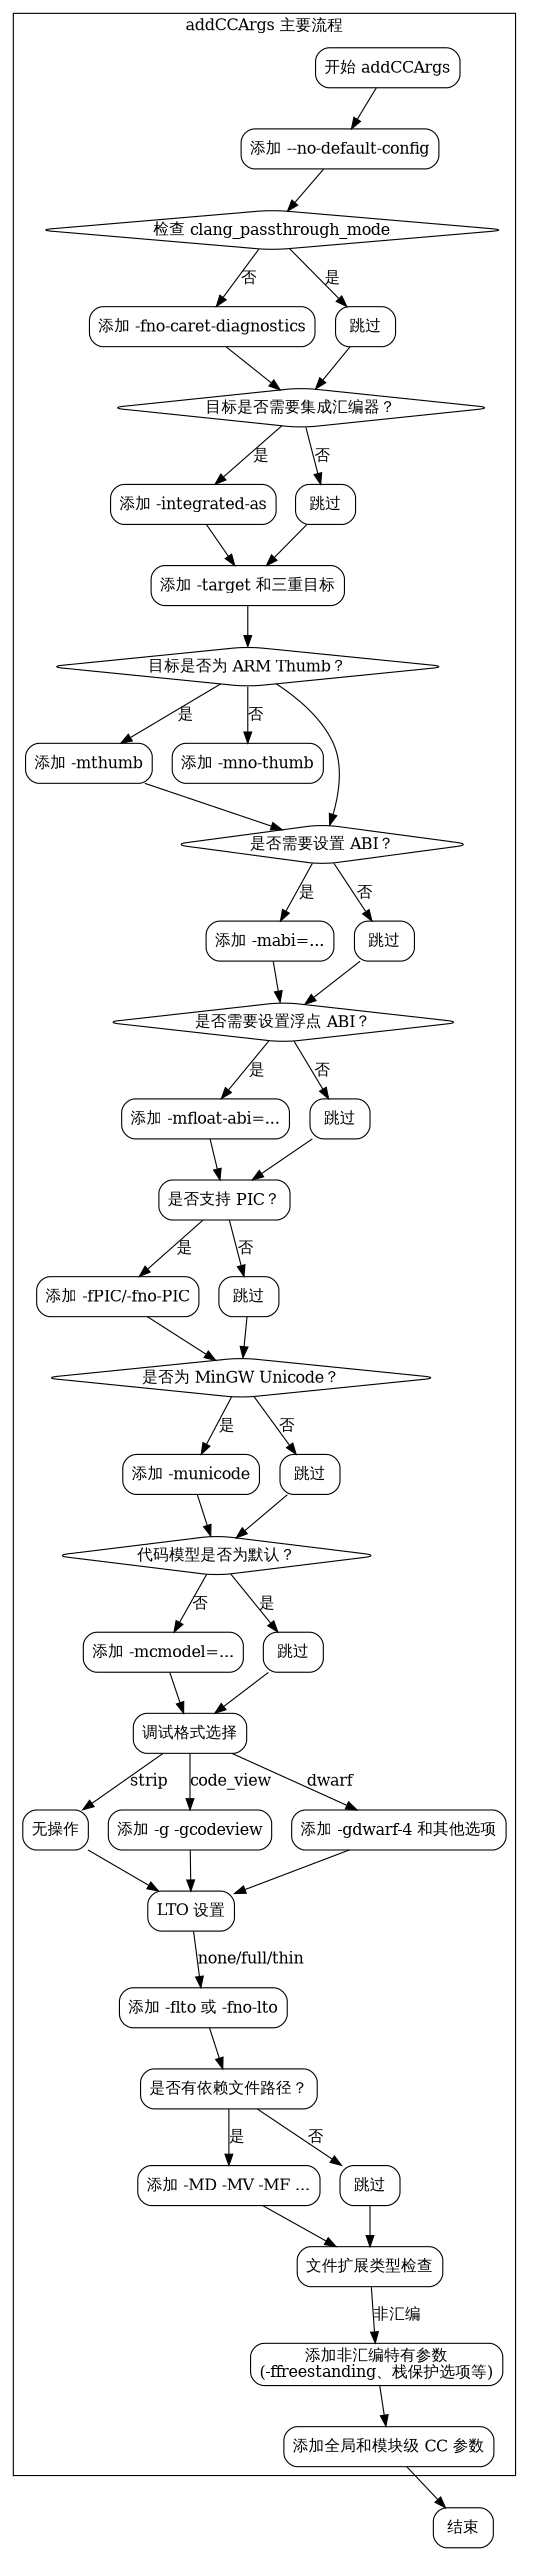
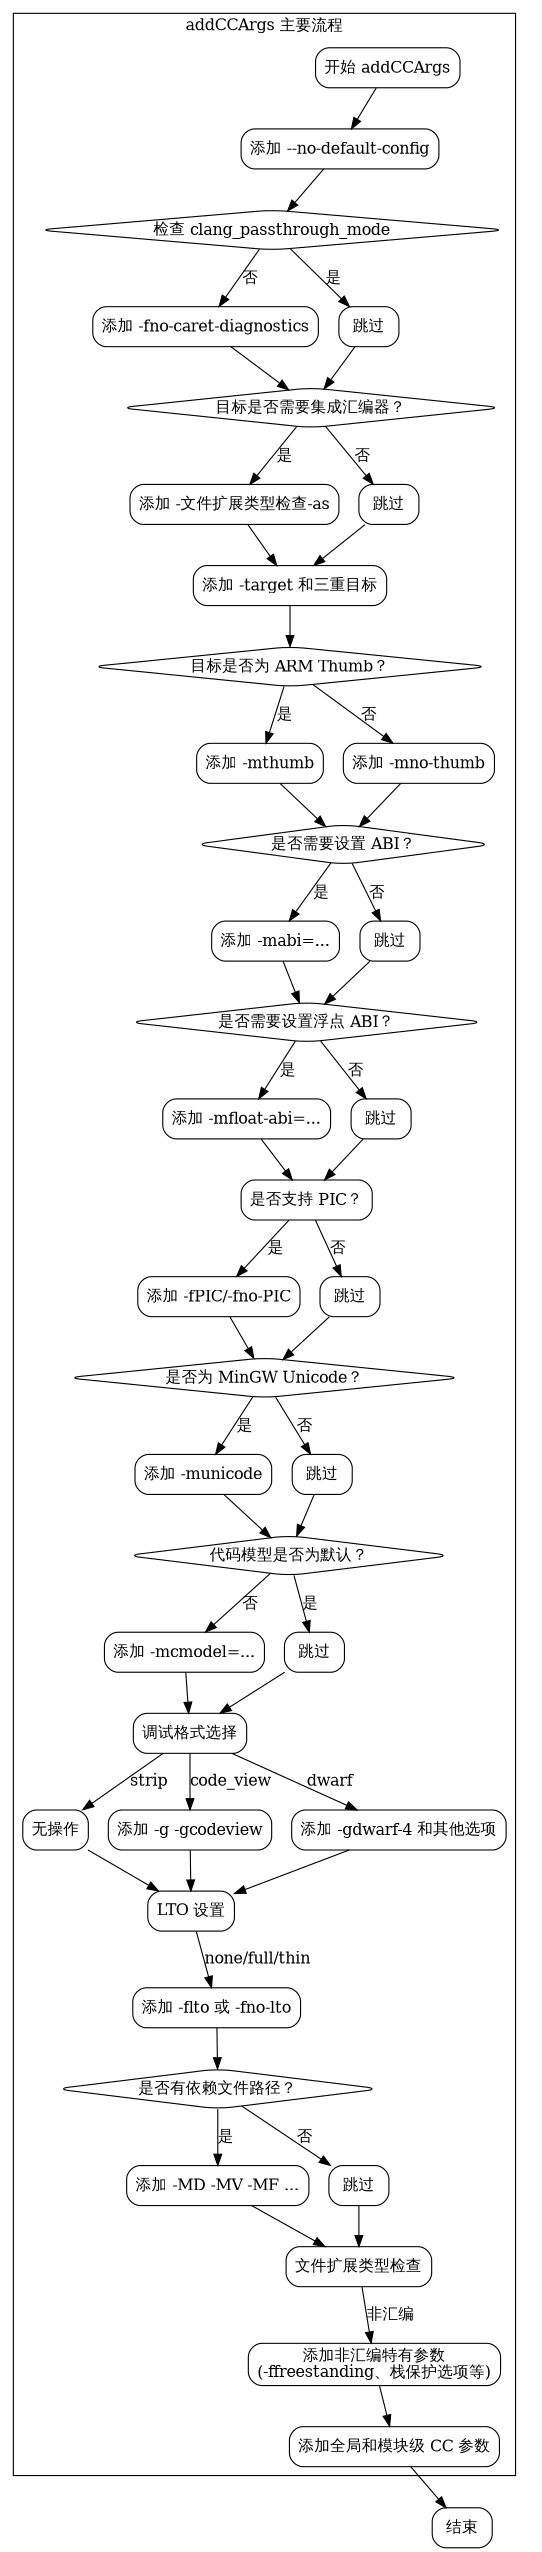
(193, 504) -> (234, 504)
(331, 739) -> (384, 801)
(229, 2089) -> (218, 2089)
